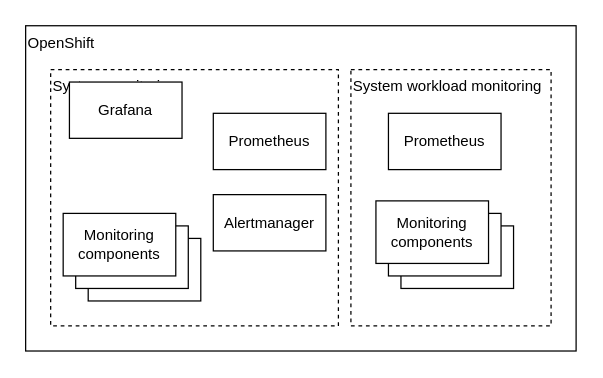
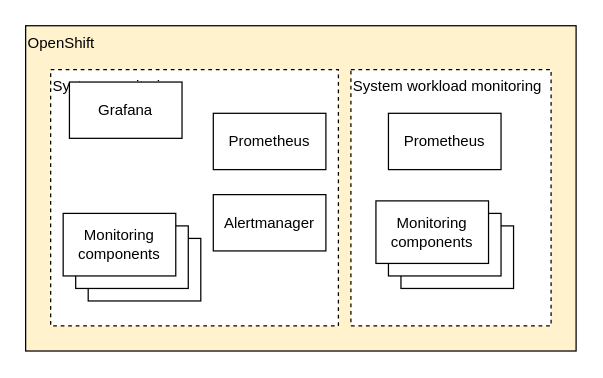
(64, 43) -> (64, 43)
